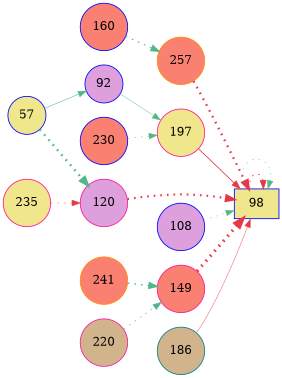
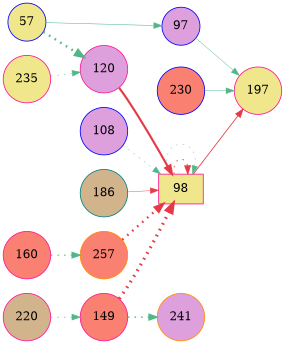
(104, 27) -> (27, 255)
(104, 84) -> (181, 26)
(138, 137) -> (215, 91)
(216, 166) -> (216, 145)
(177, 194) -> (144, 127)
(61, 203) -> (62, 75)
(257, 204) -> (181, 189)
(104, 281) -> (181, 317)
(138, 284) -> (138, 317)
